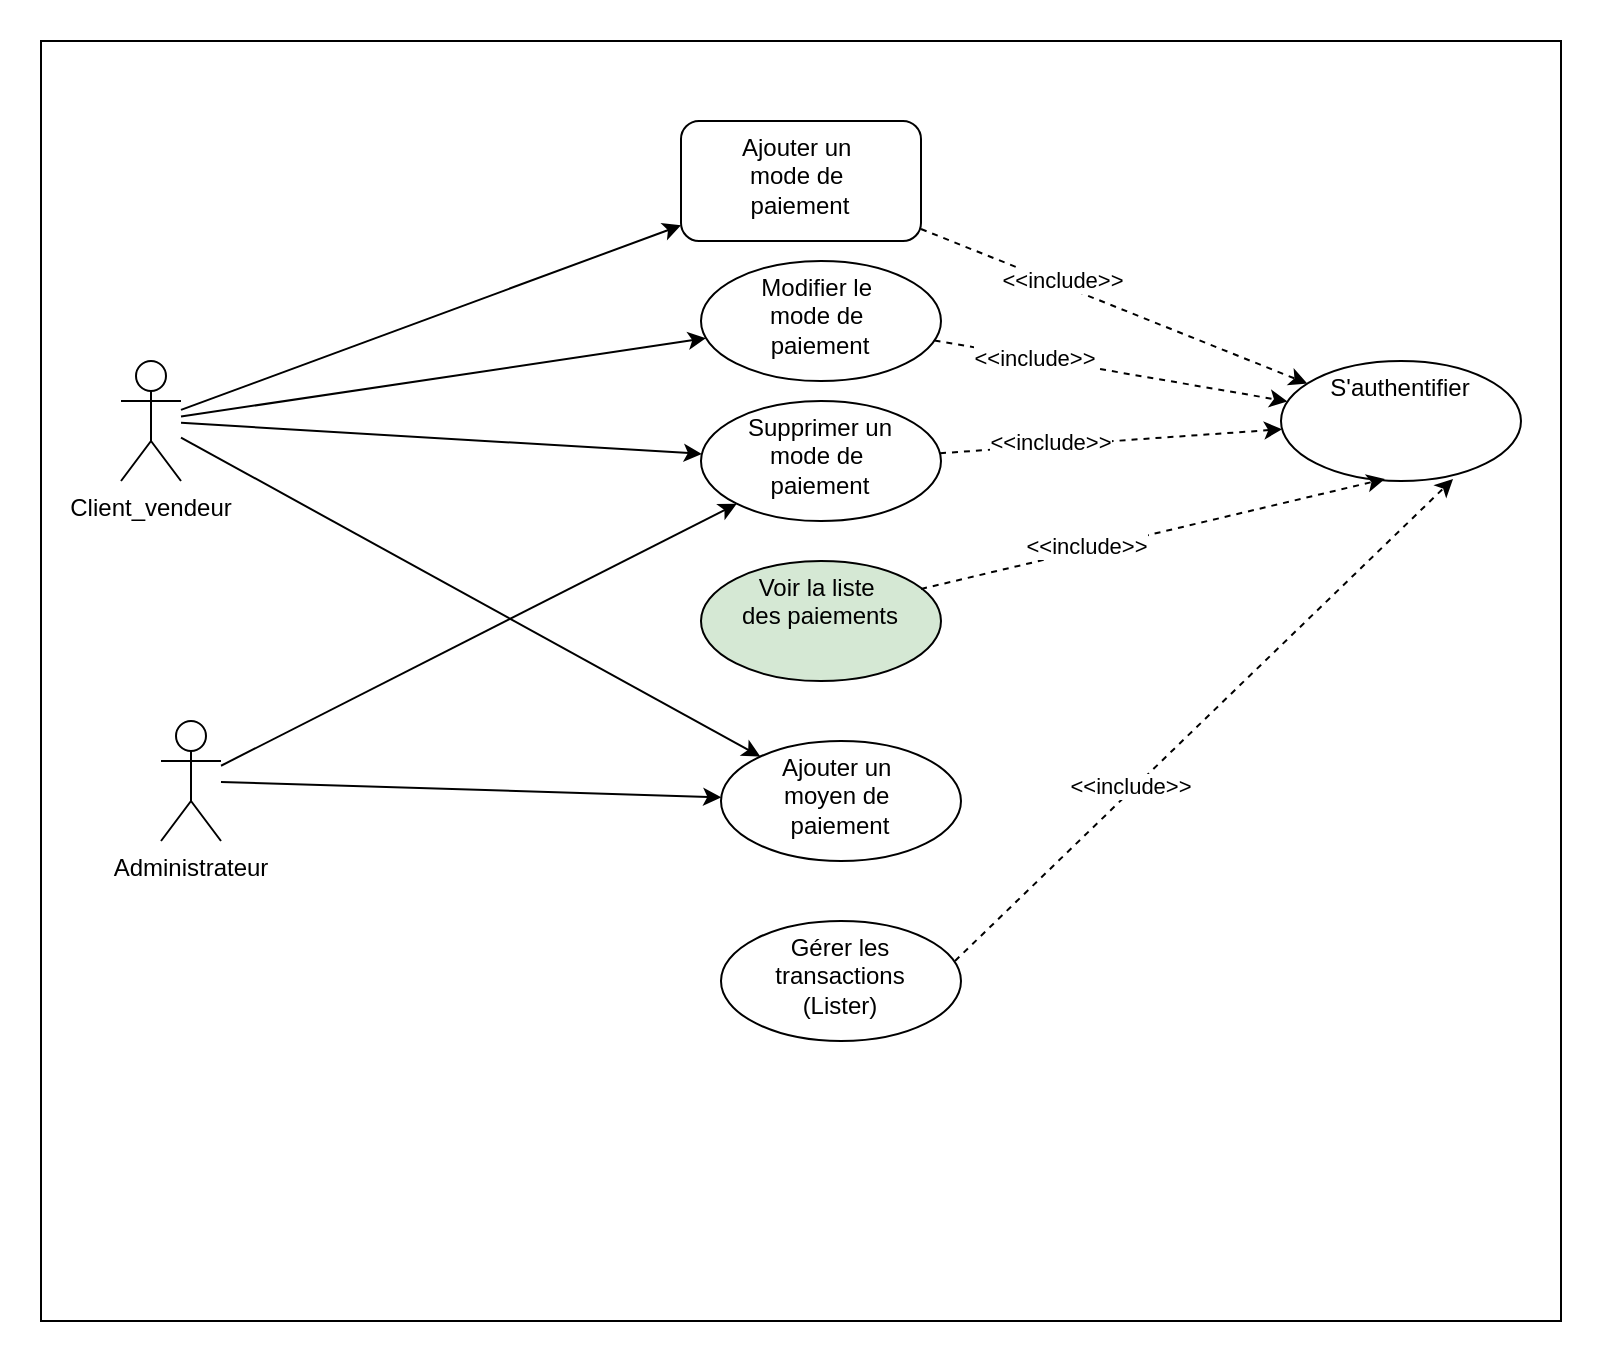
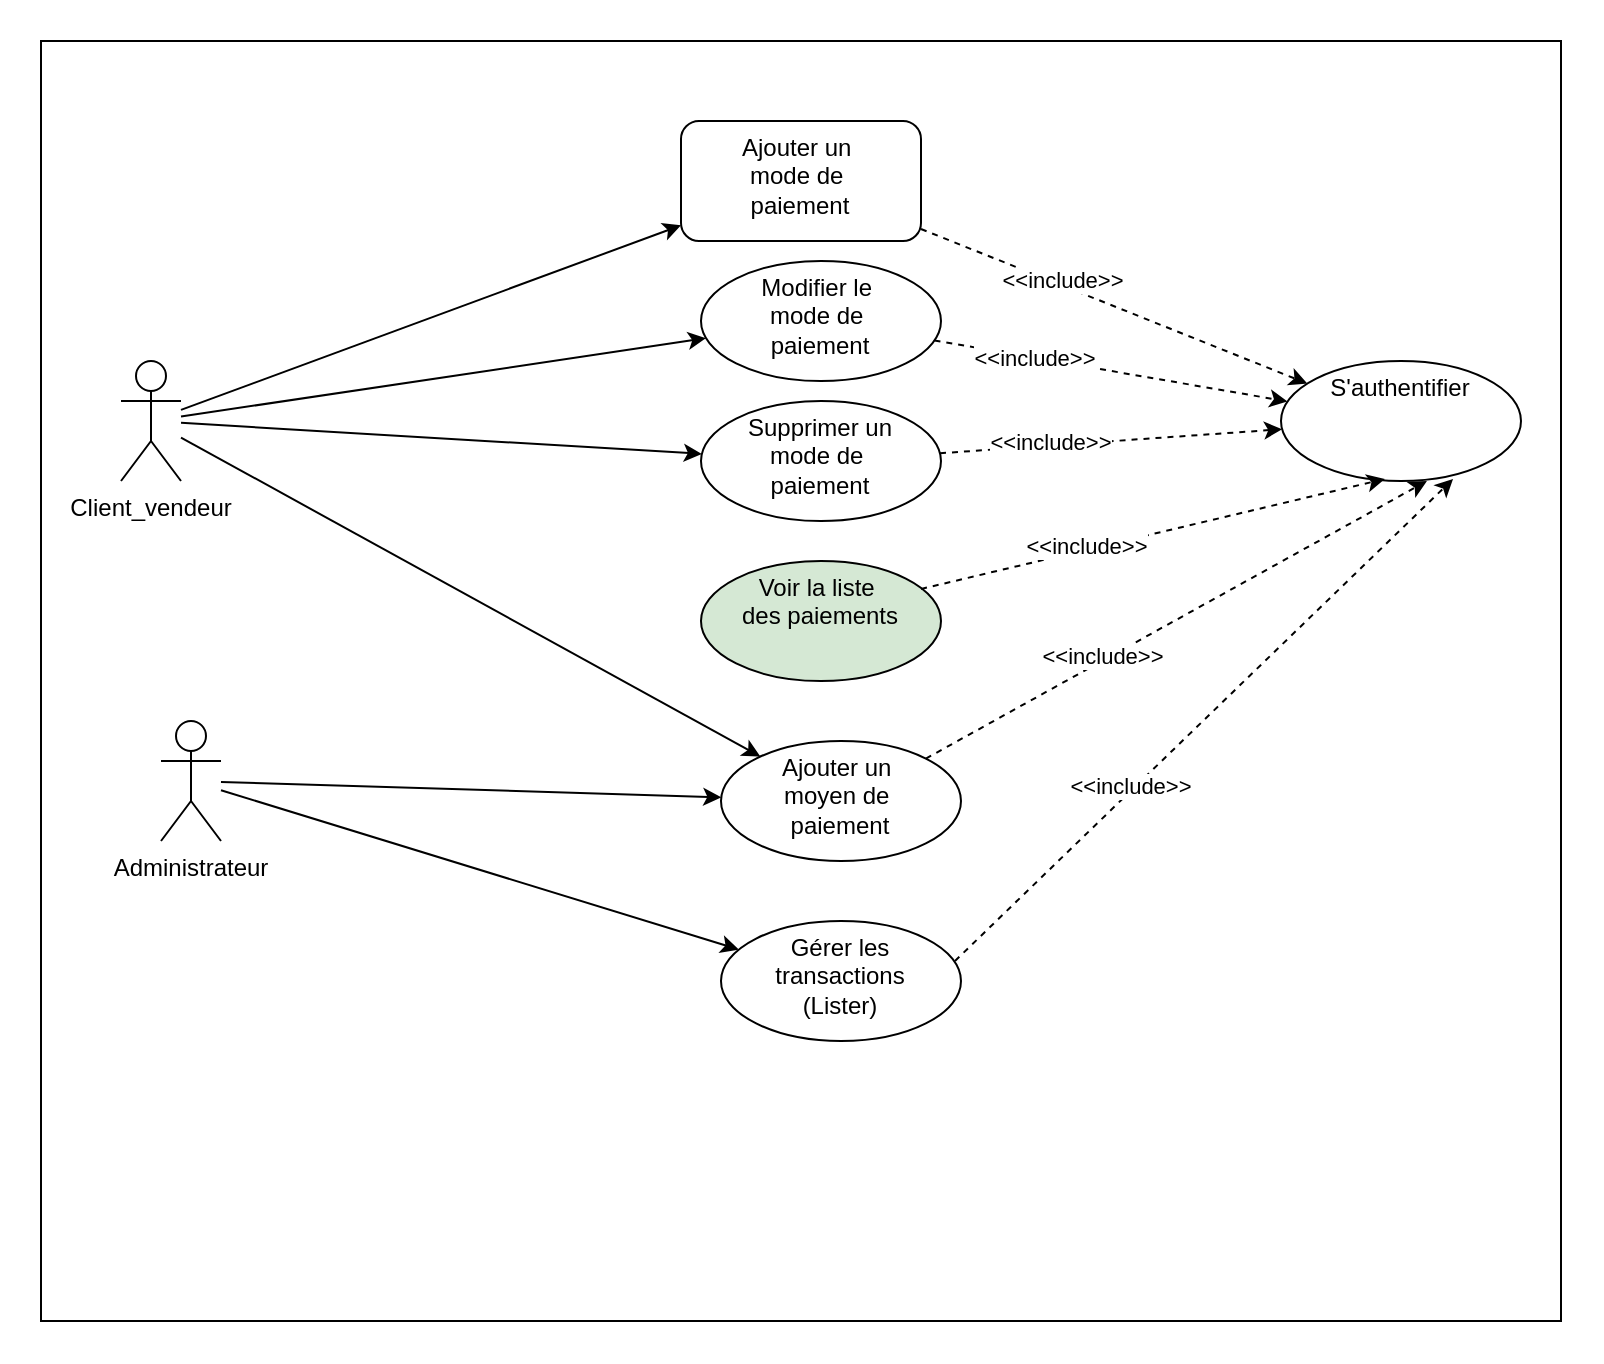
none -> (1275, 565)
(473, 638) -> (473, 868)
